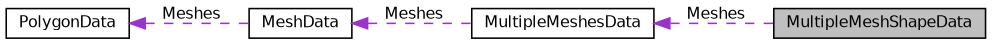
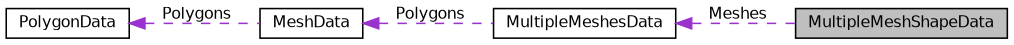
(189, 15) -> (195, 15)
(412, 15) -> (428, 15)
